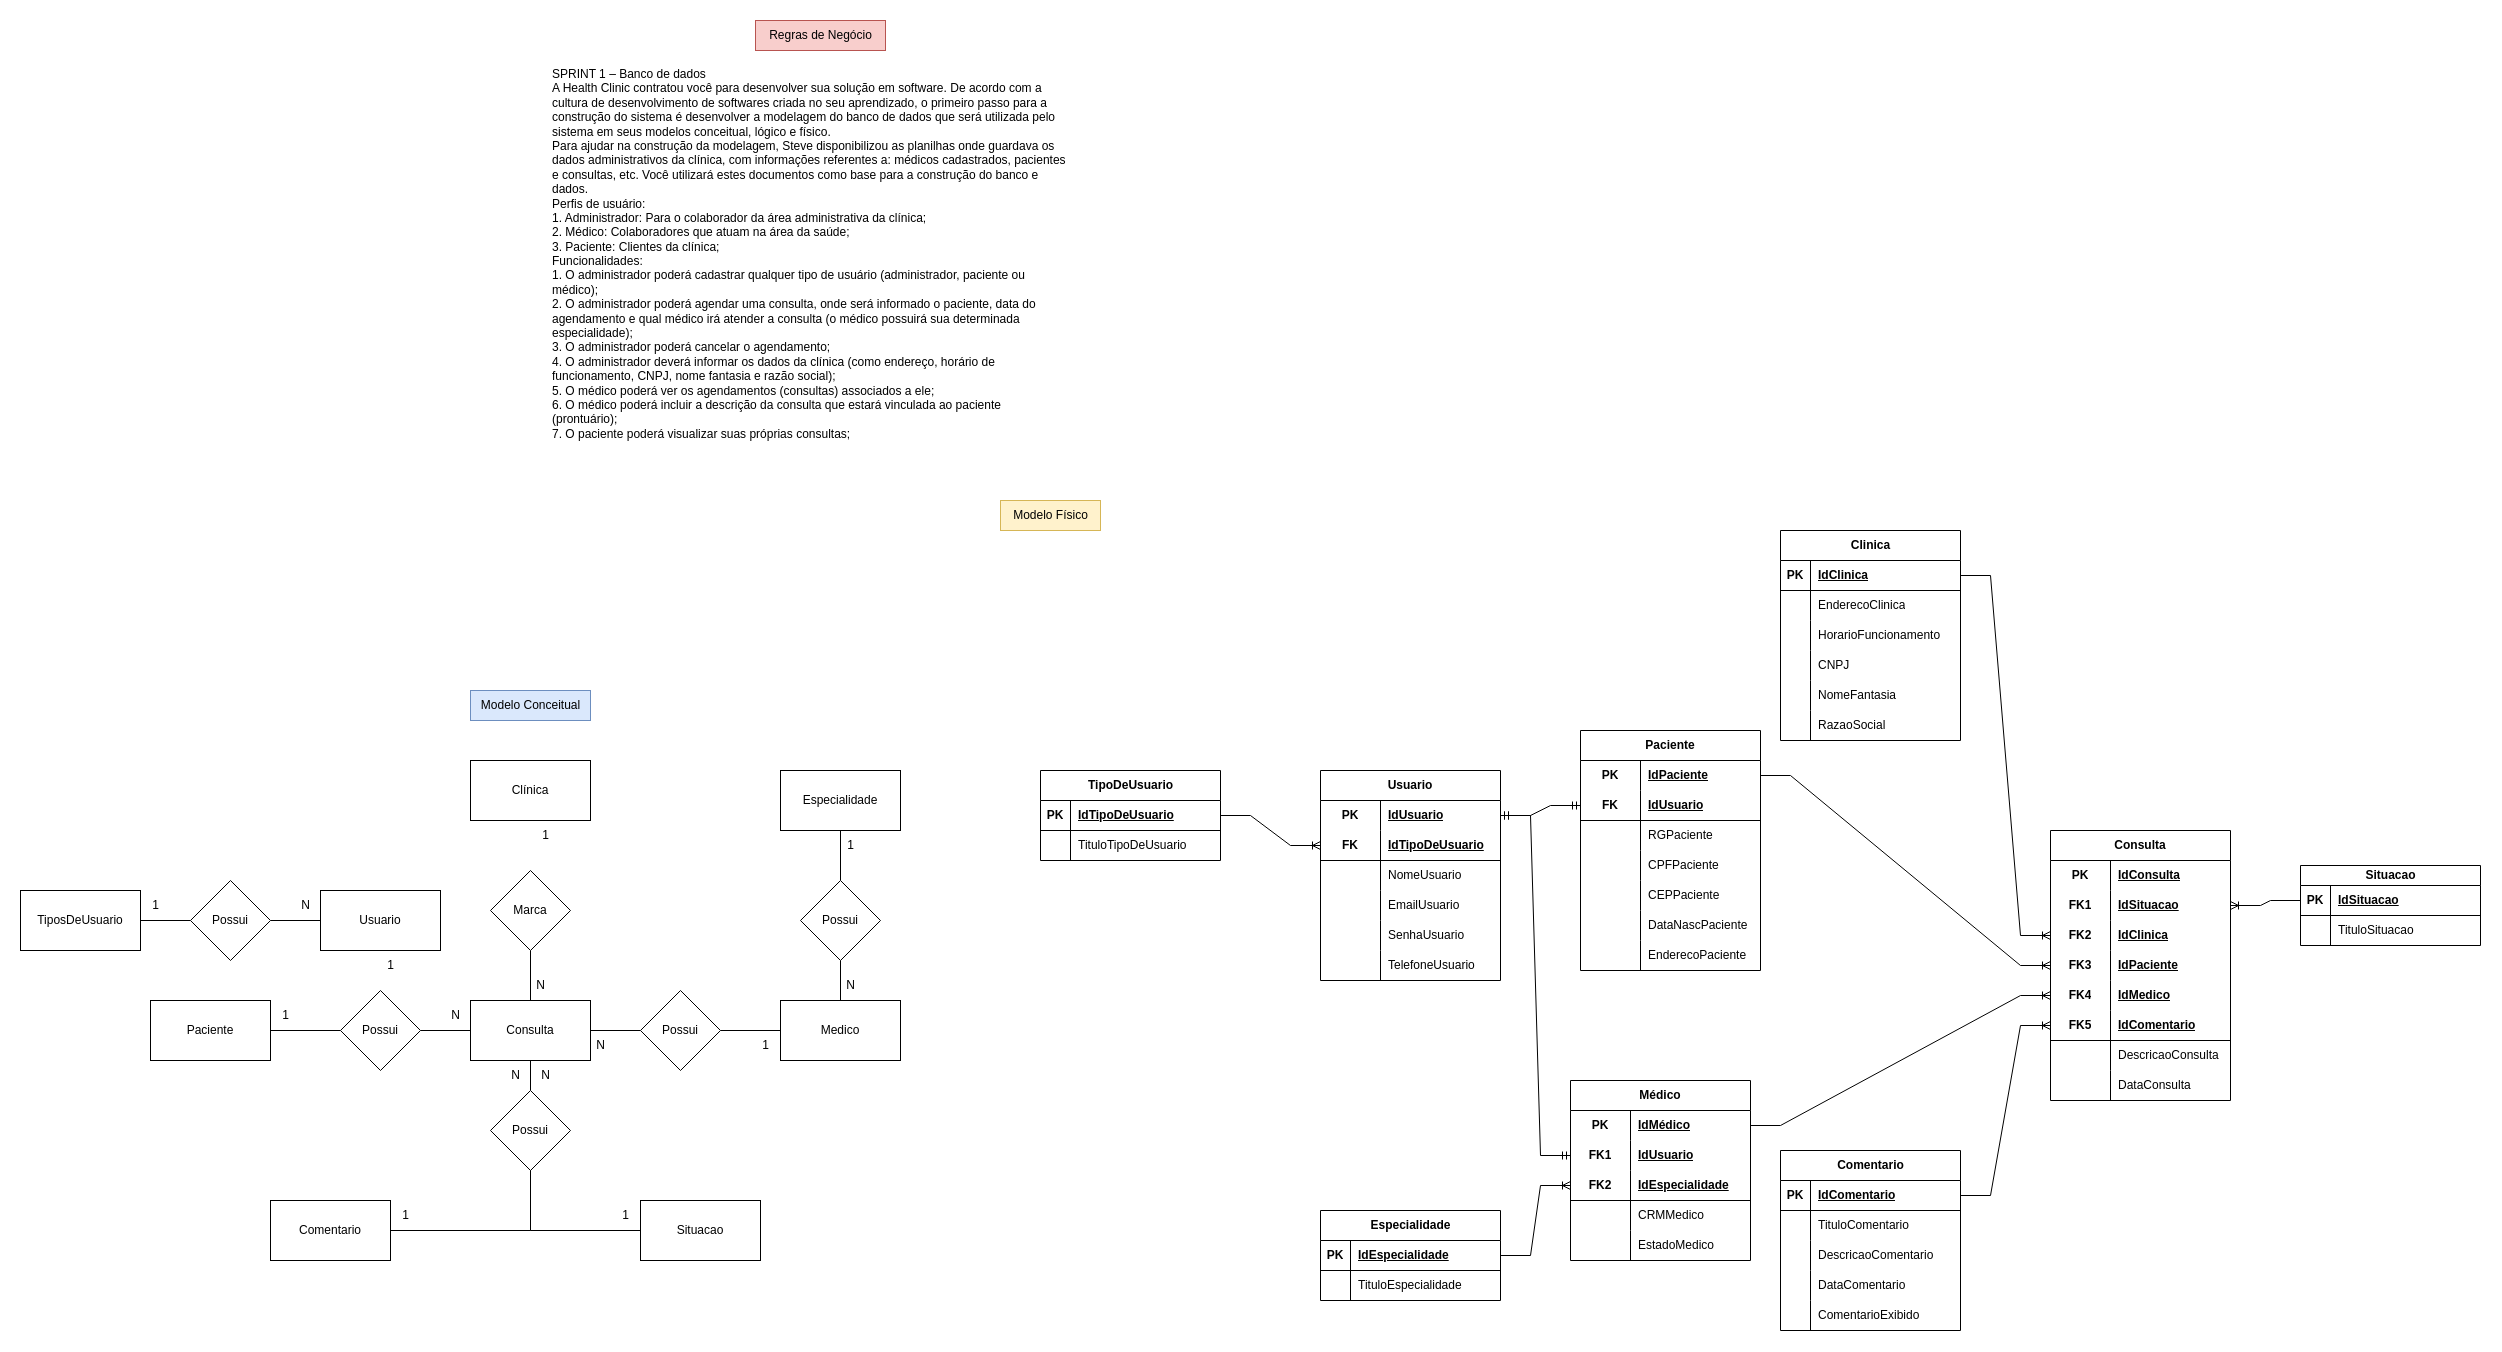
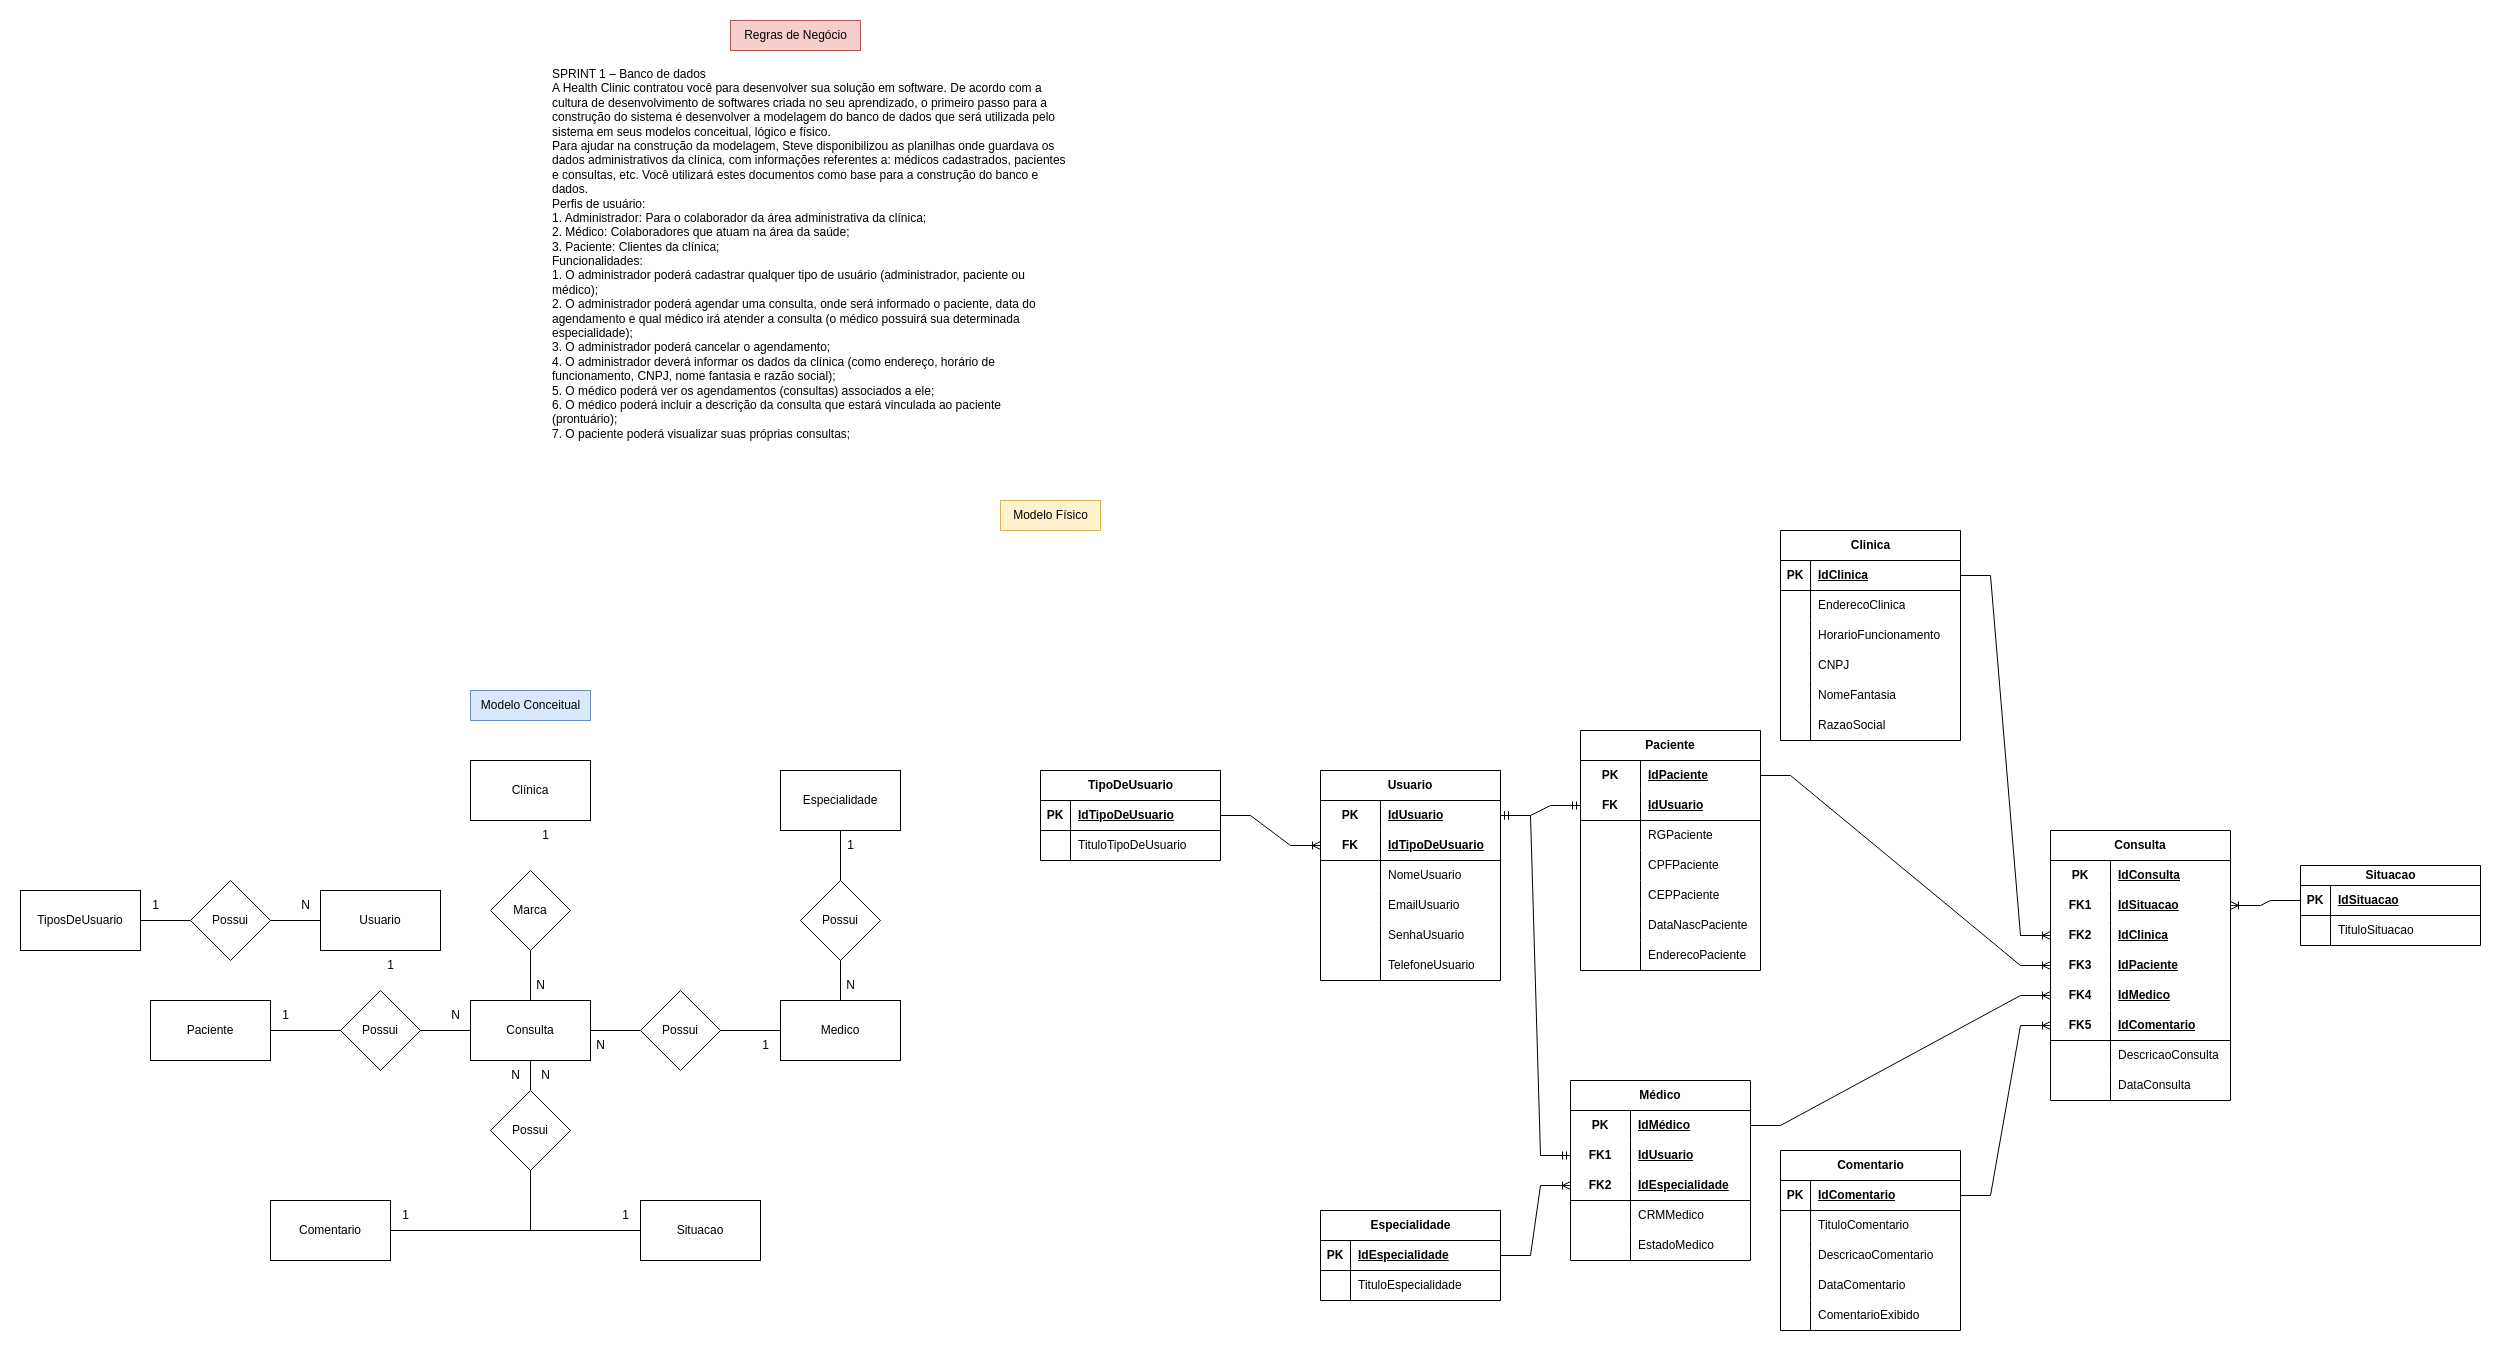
(821, 36) -> (796, 36)
